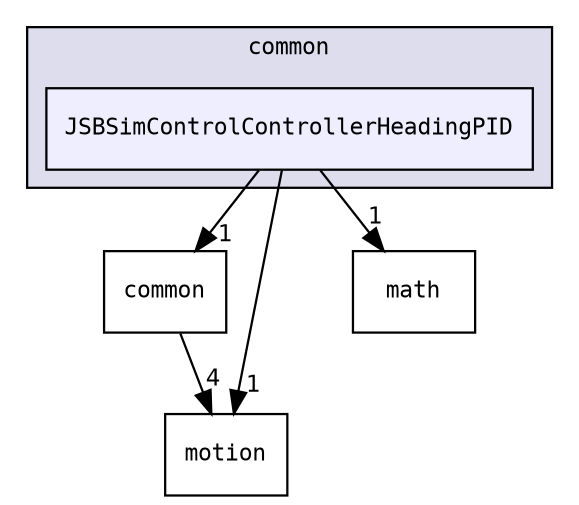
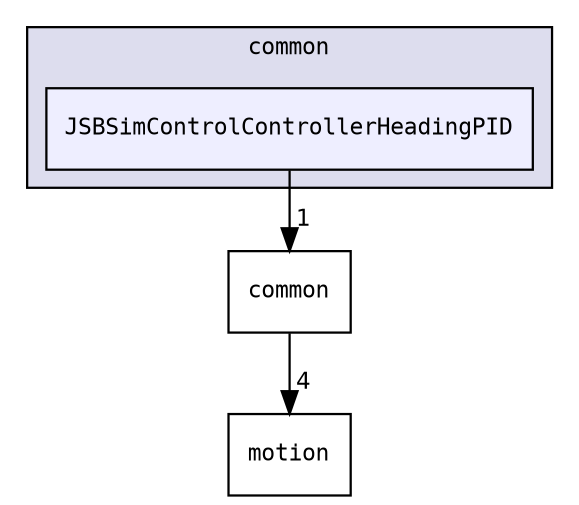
(260, 281) -> none
(414, 292) -> none
